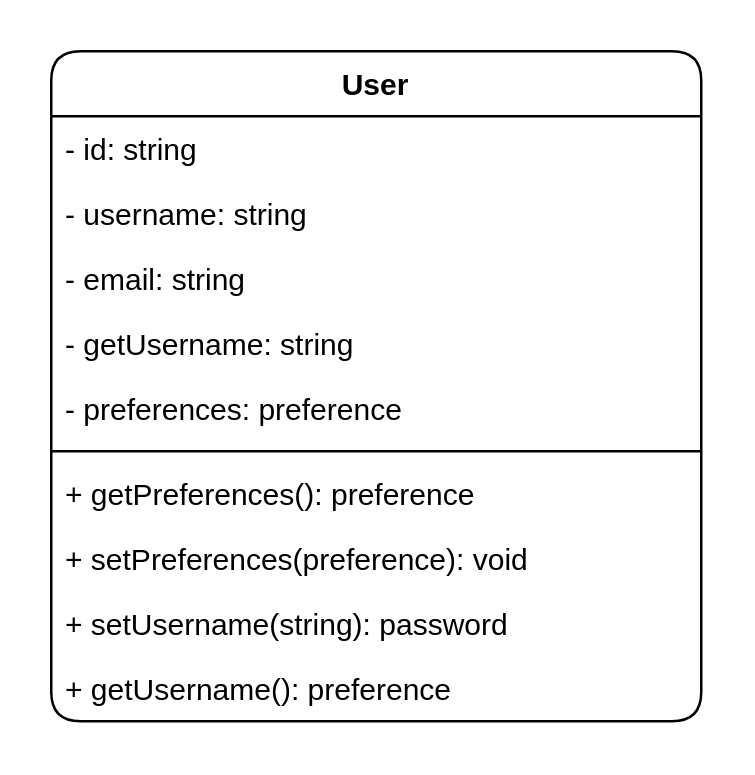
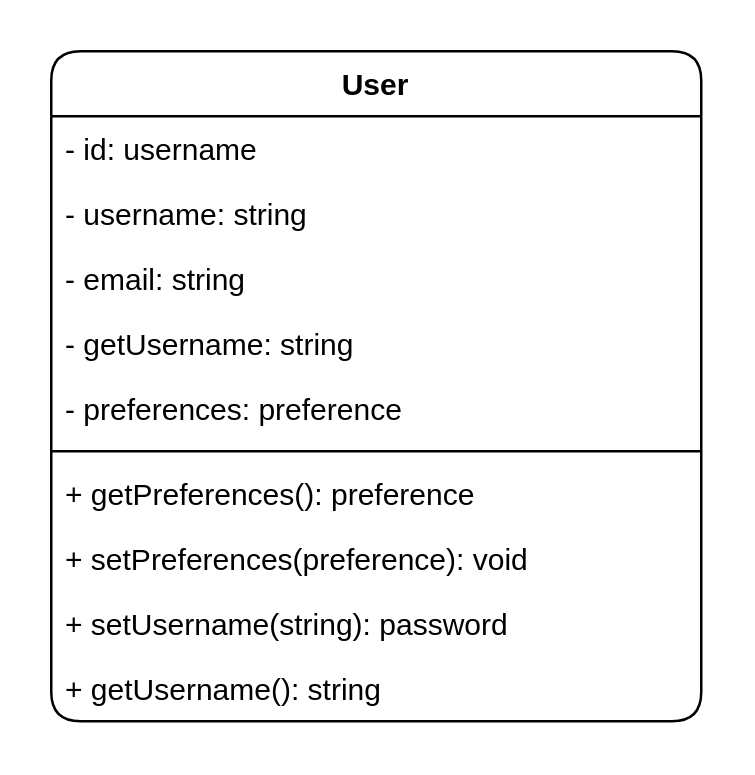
(146, 150) -> (167, 150)
(280, 690) -> (243, 690)
